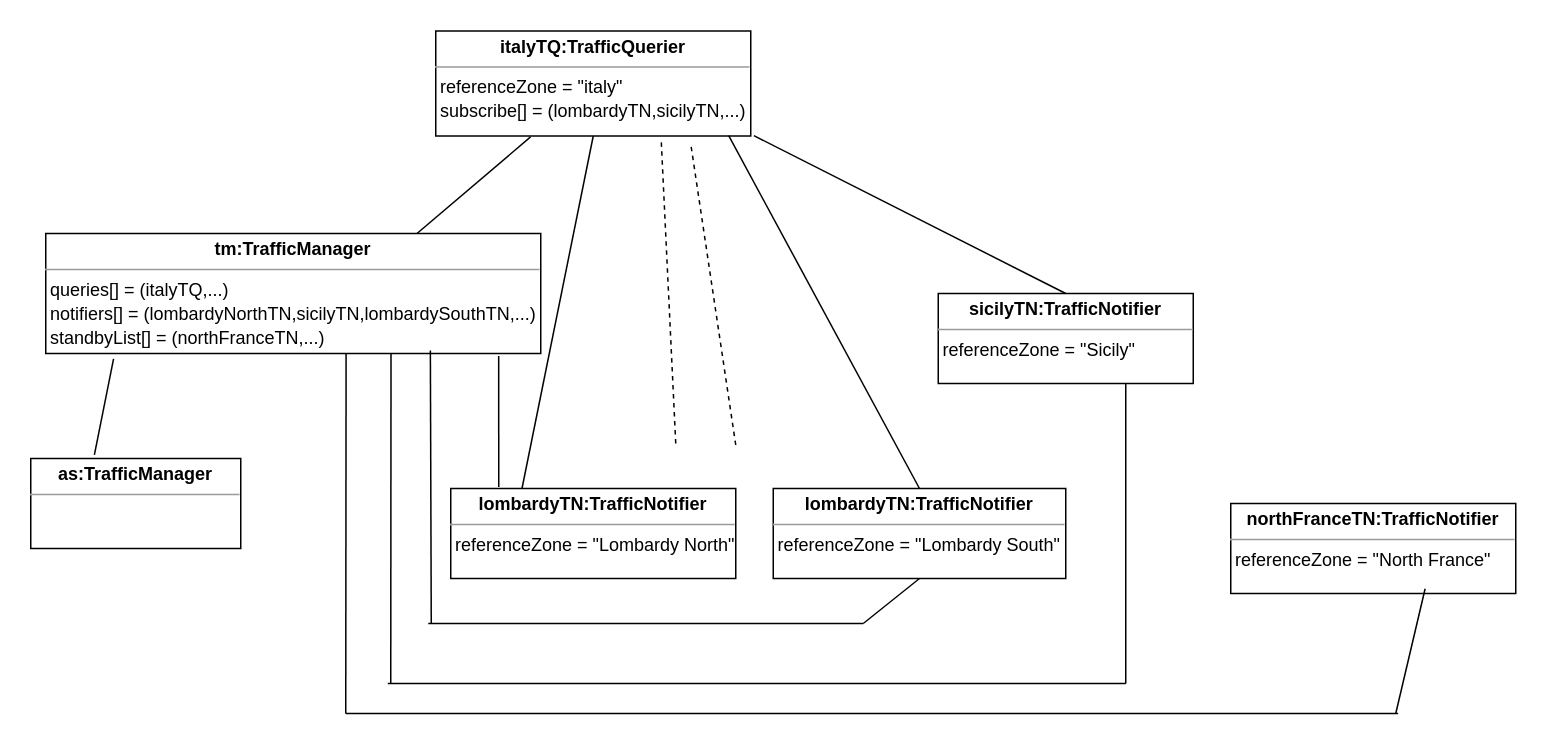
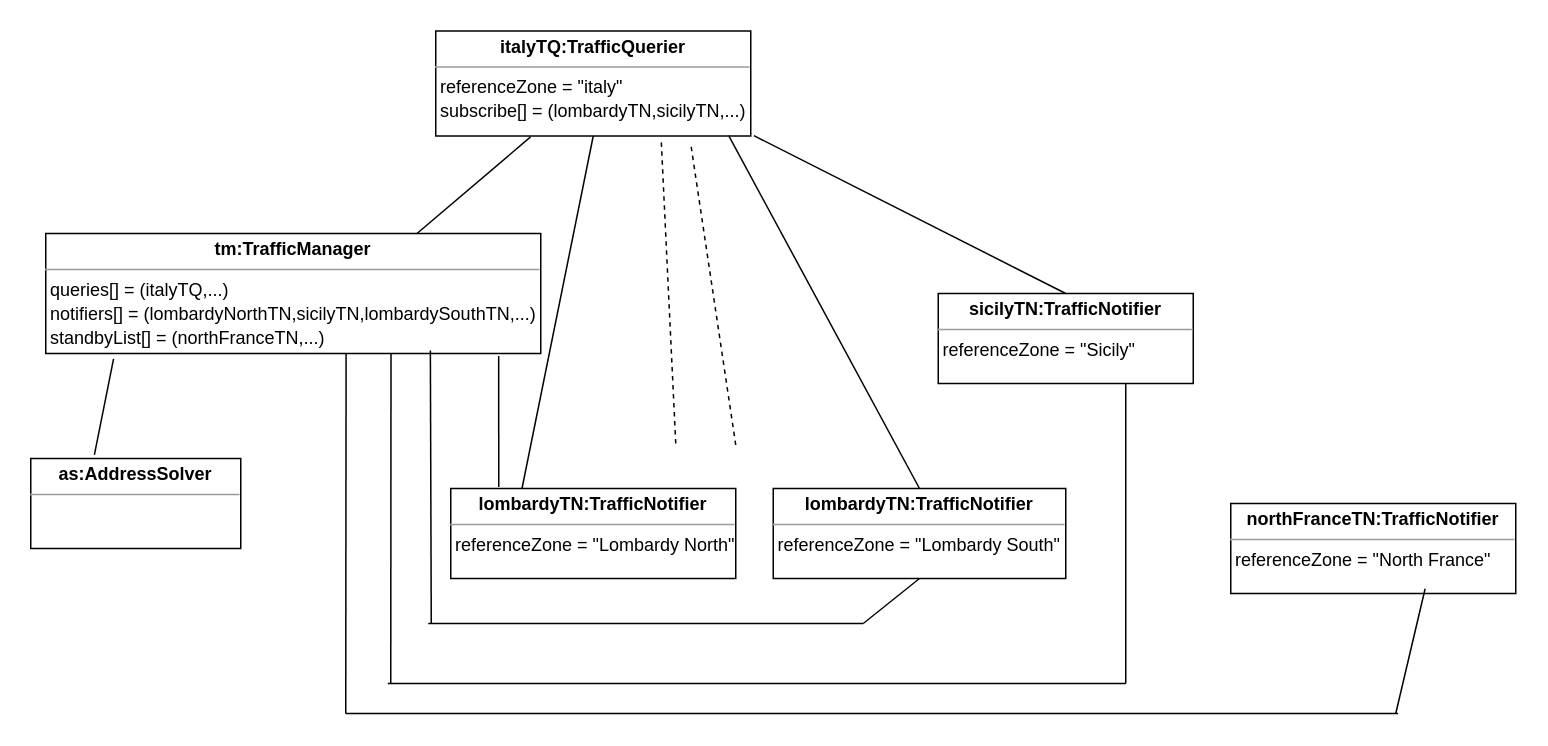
(112, 469) -> (107, 469)
